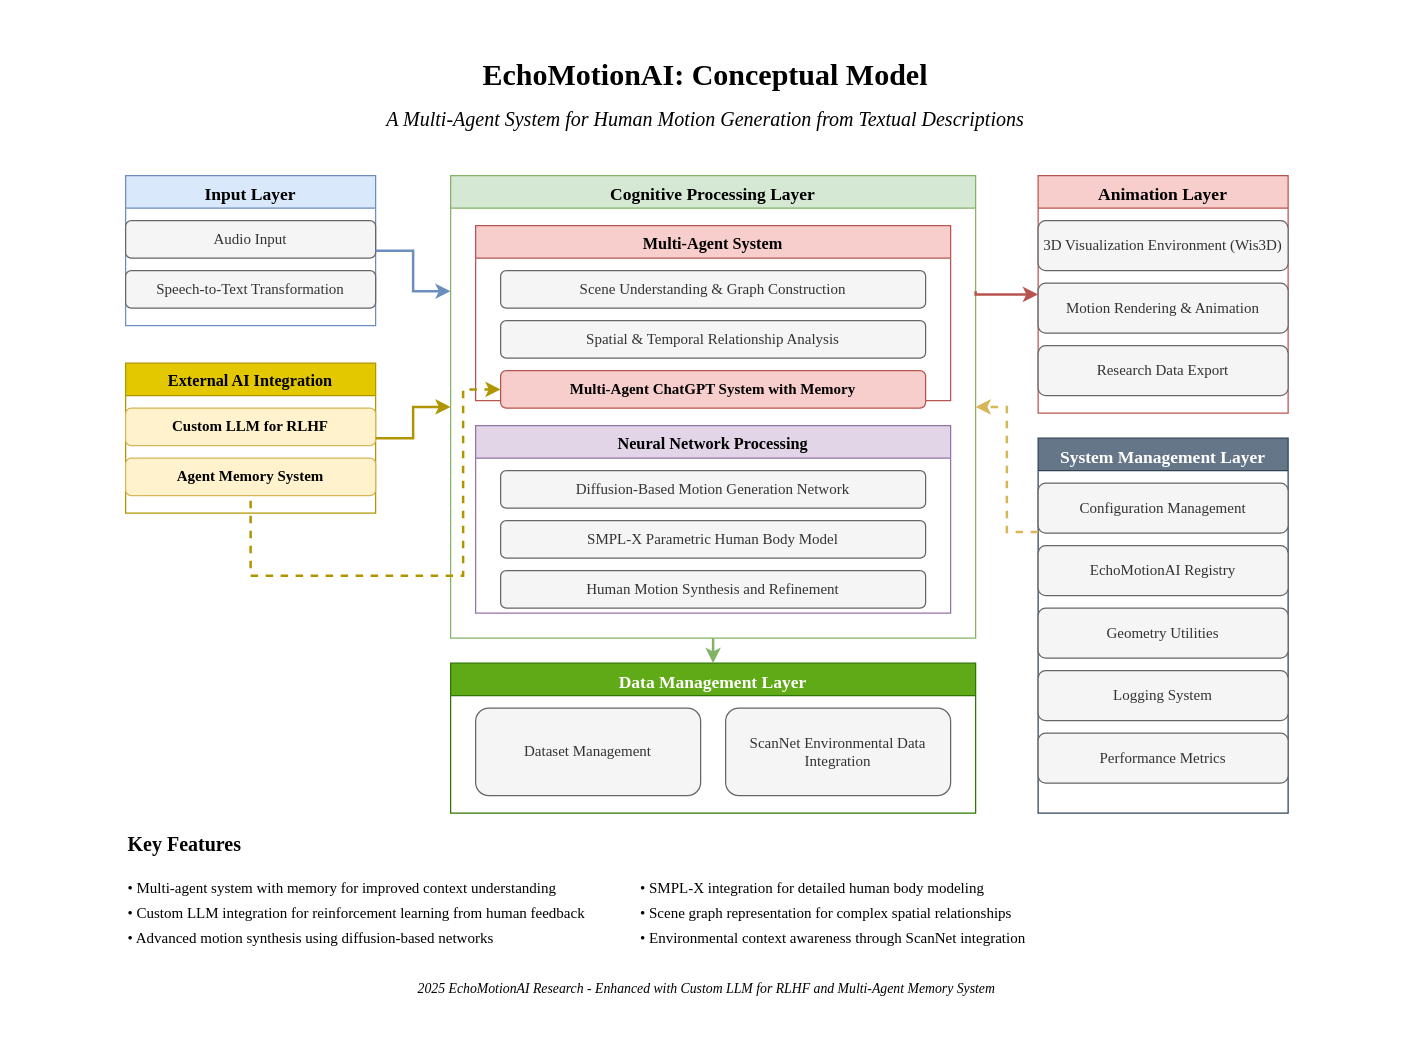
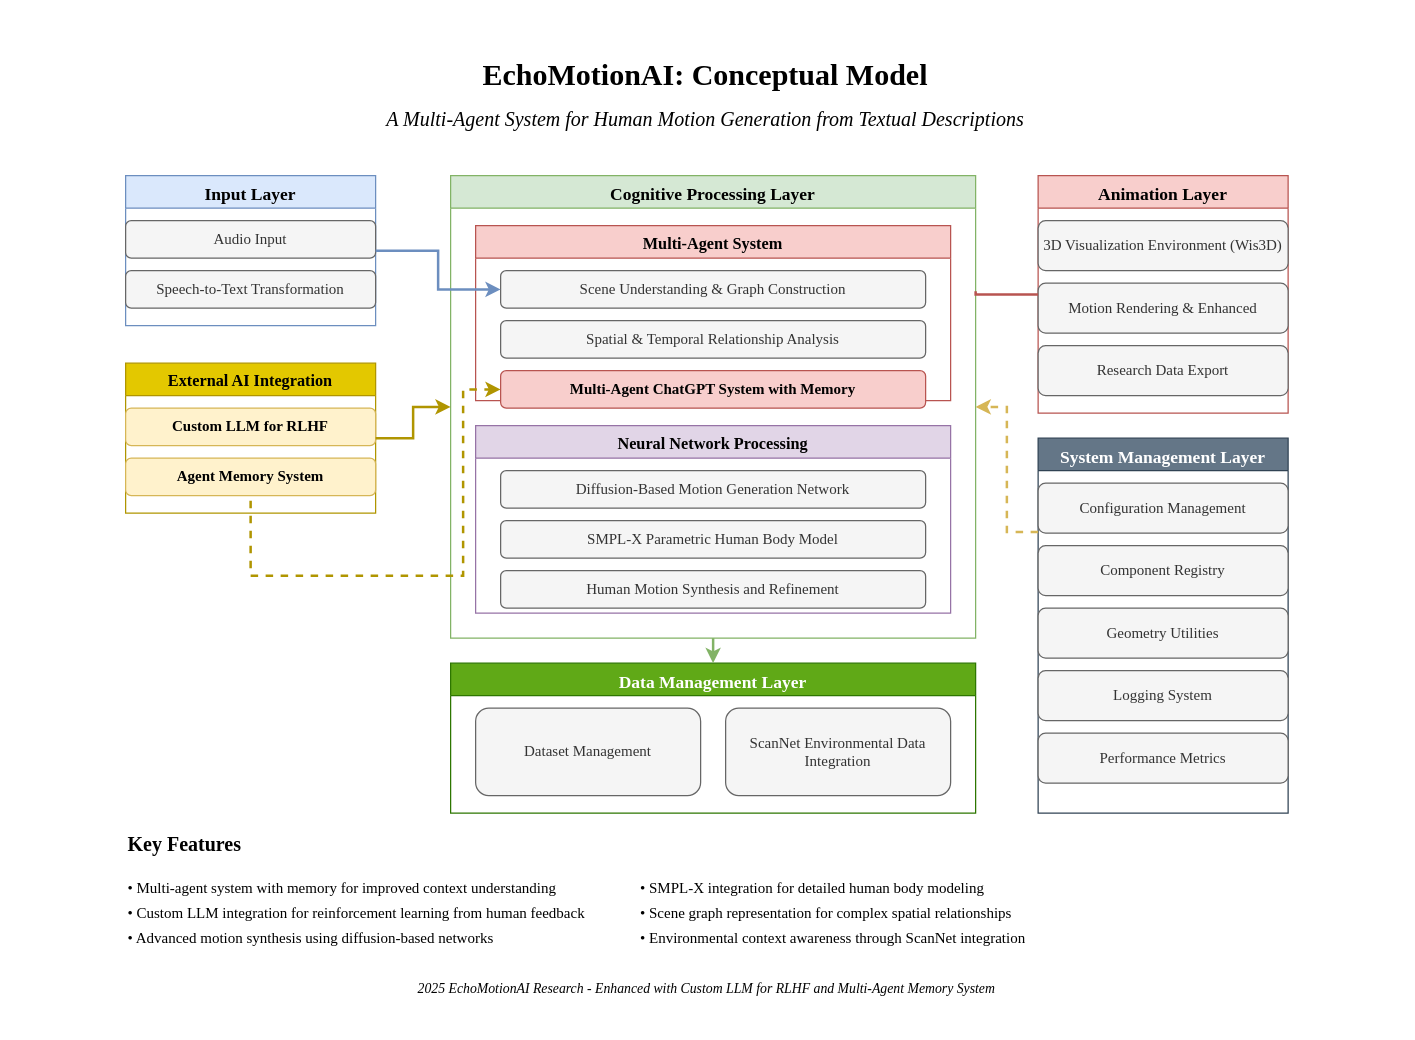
(413, 283) -> (438, 282)
(1025, 294) -> (1029, 294)
(1163, 308) -> (1163, 308)
(1163, 571) -> (1163, 571)
